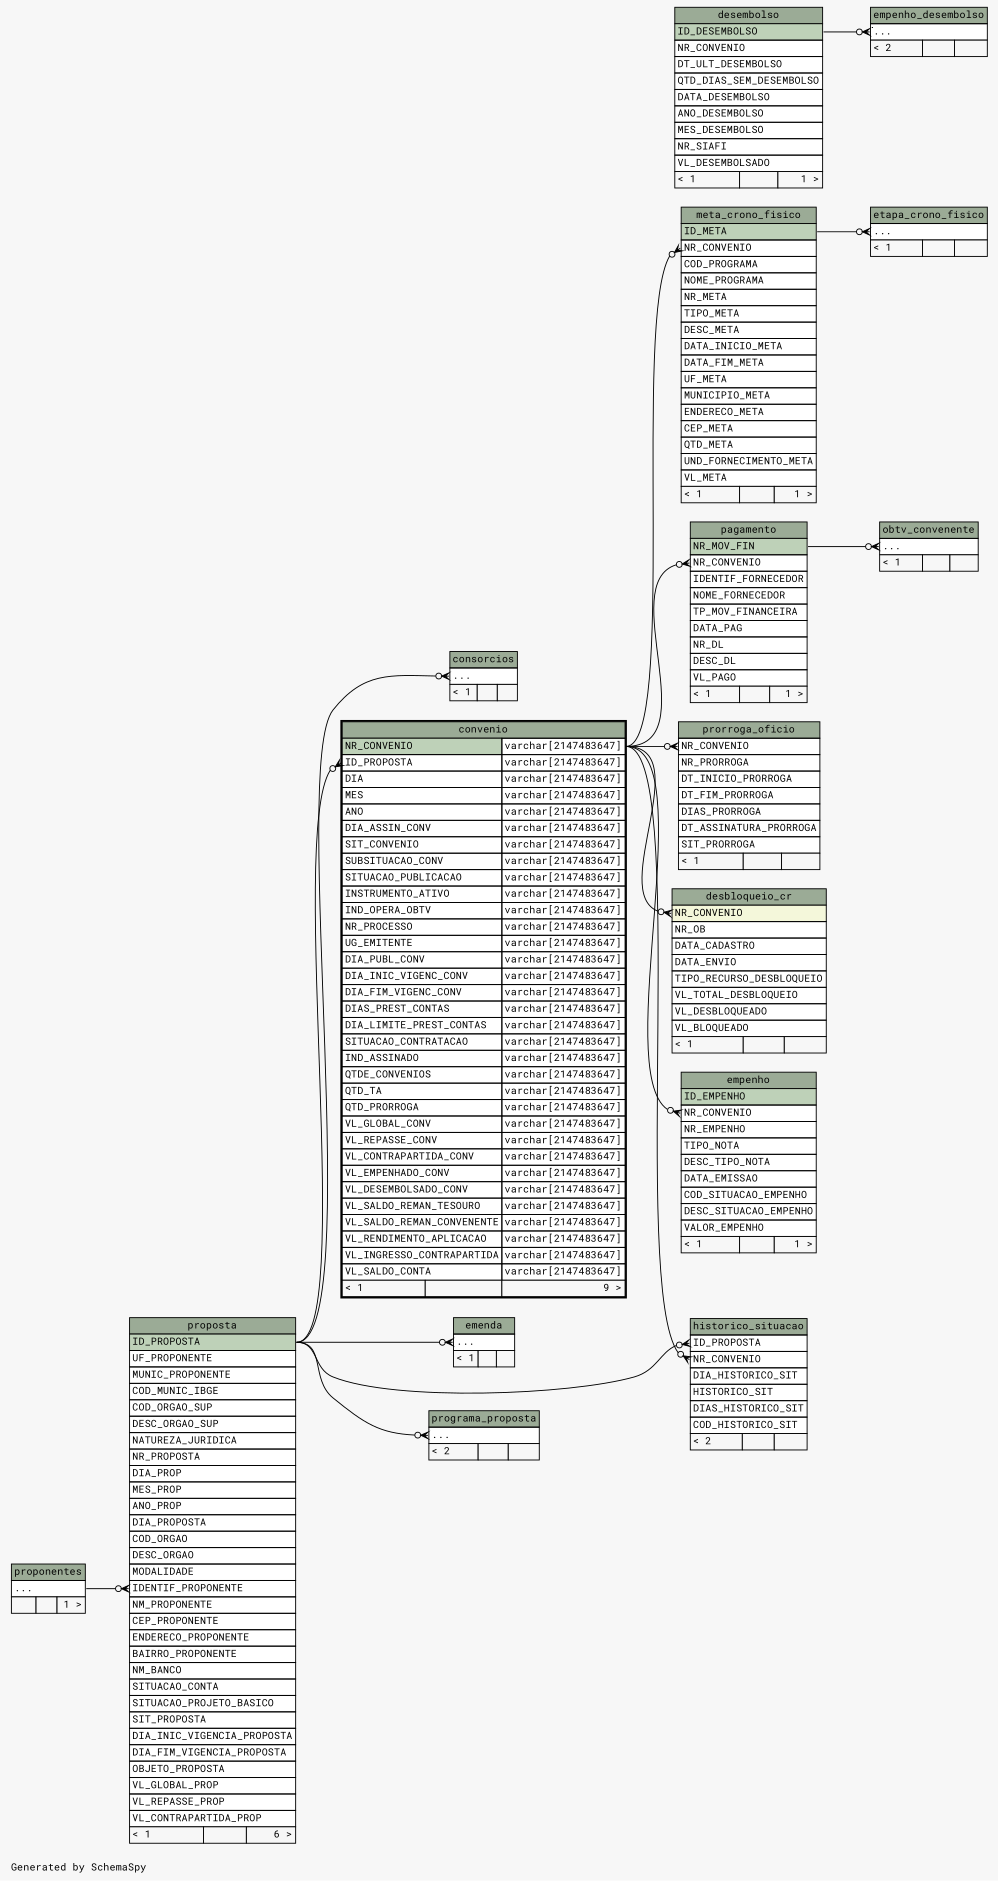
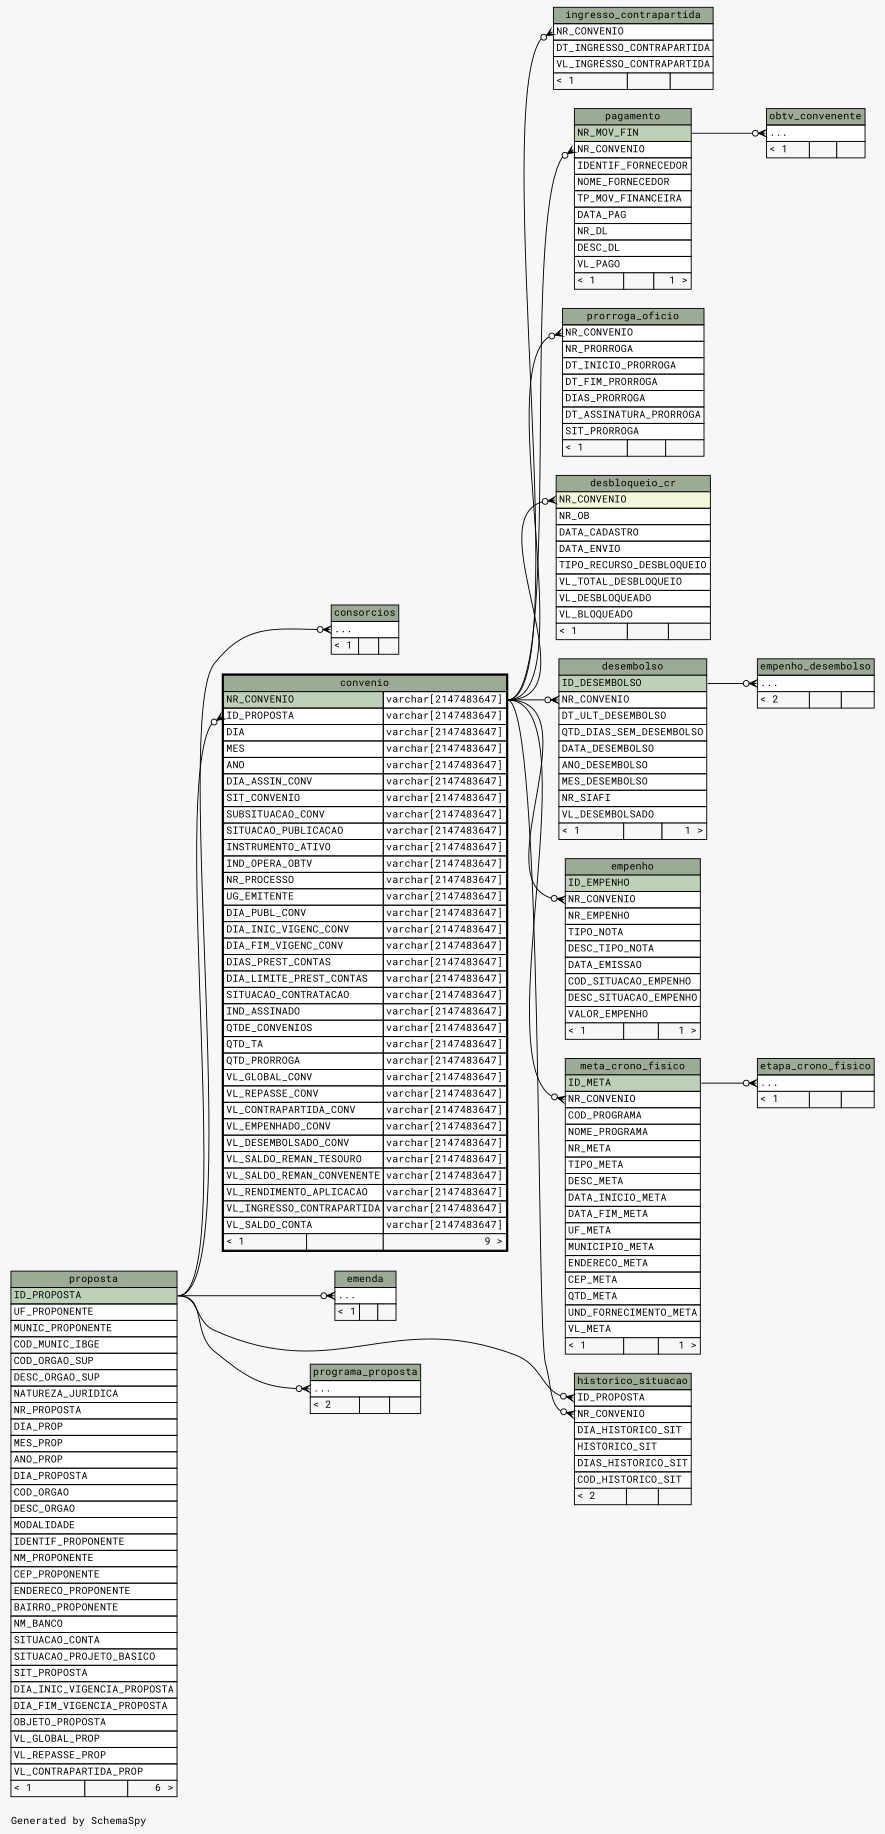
none -> (633, 48)
none -> (526, 700)
(48, 1589) -> none
